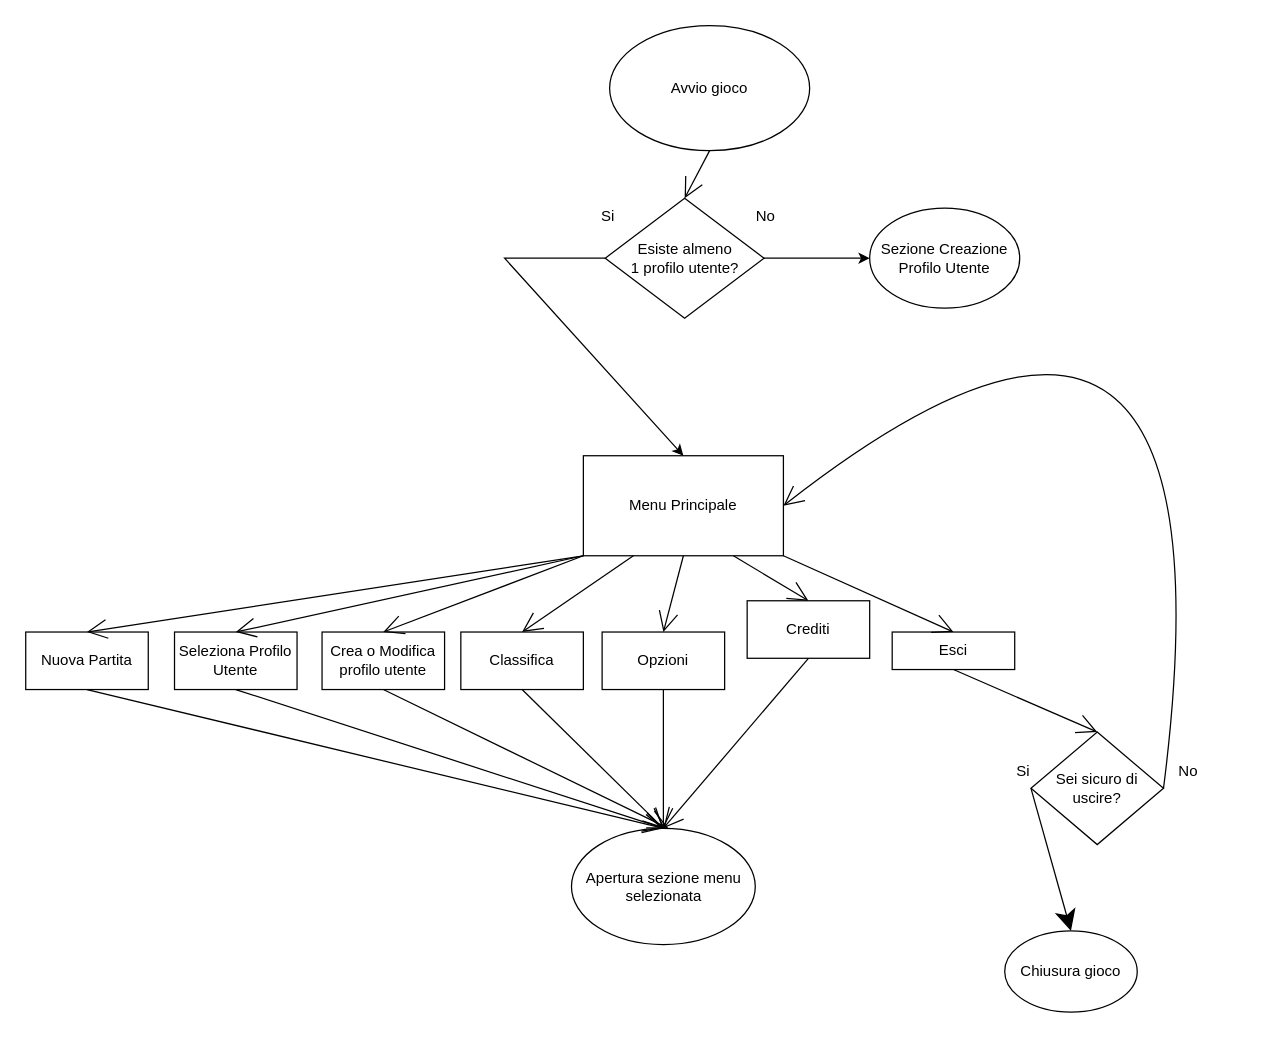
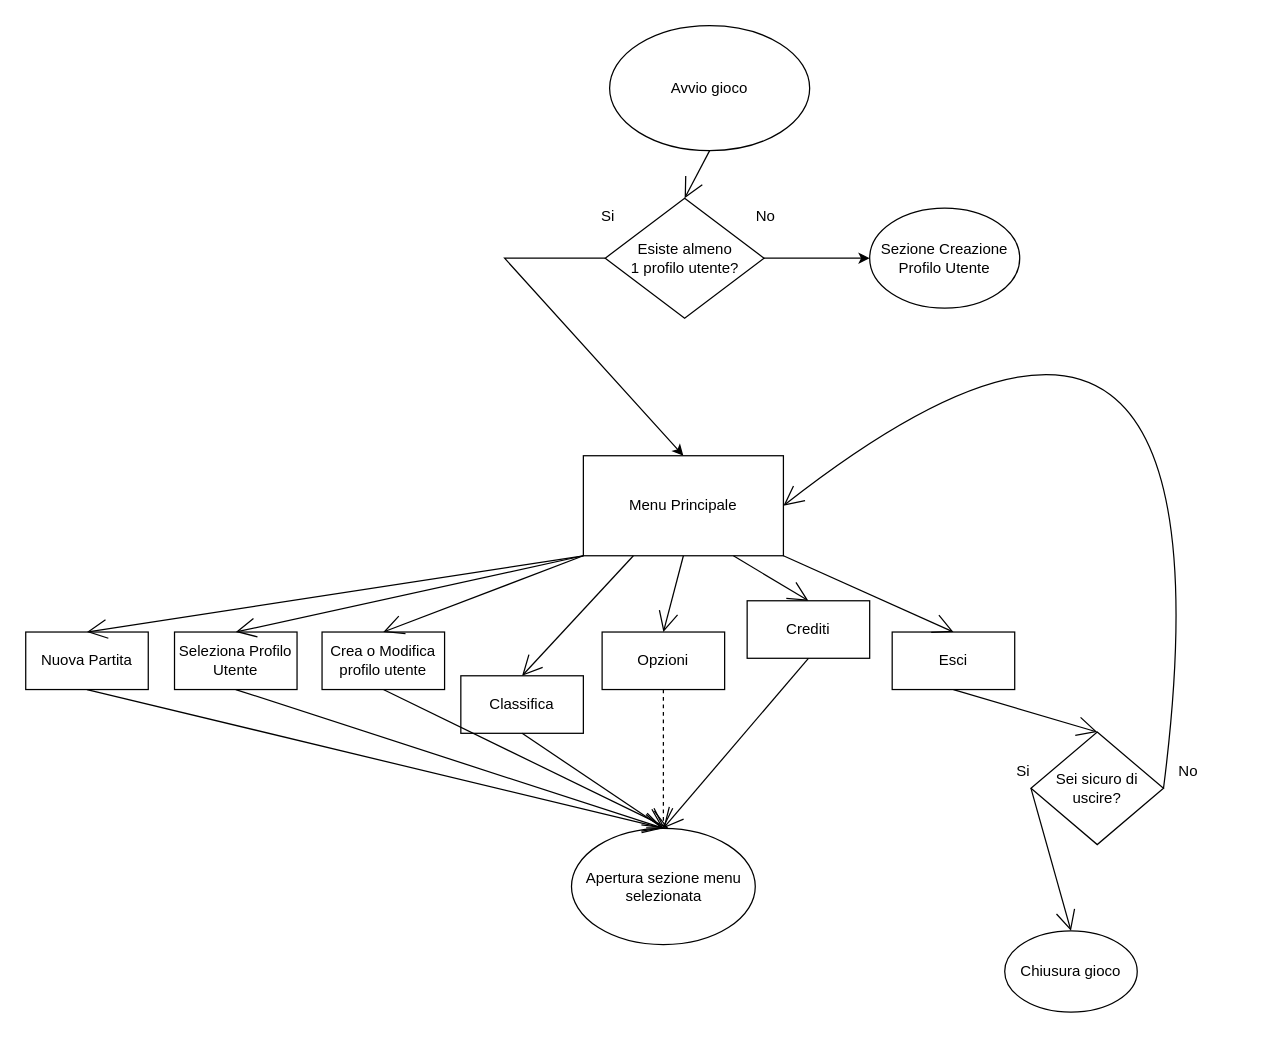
(953, 651) -> (953, 661)
(522, 661) -> (522, 704)
(663, 758) -> (663, 758)
(1066, 914) -> (1068, 920)
